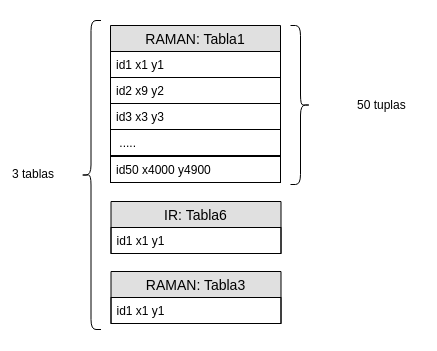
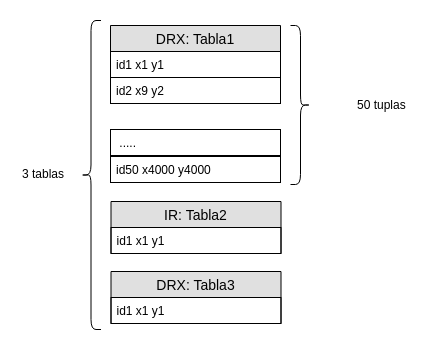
(195, 39) -> (195, 39)
(196, 117) -> none
(165, 170) -> (165, 170)
(41, 175) -> (51, 175)
(196, 215) -> (196, 215)
(196, 285) -> (196, 285)
